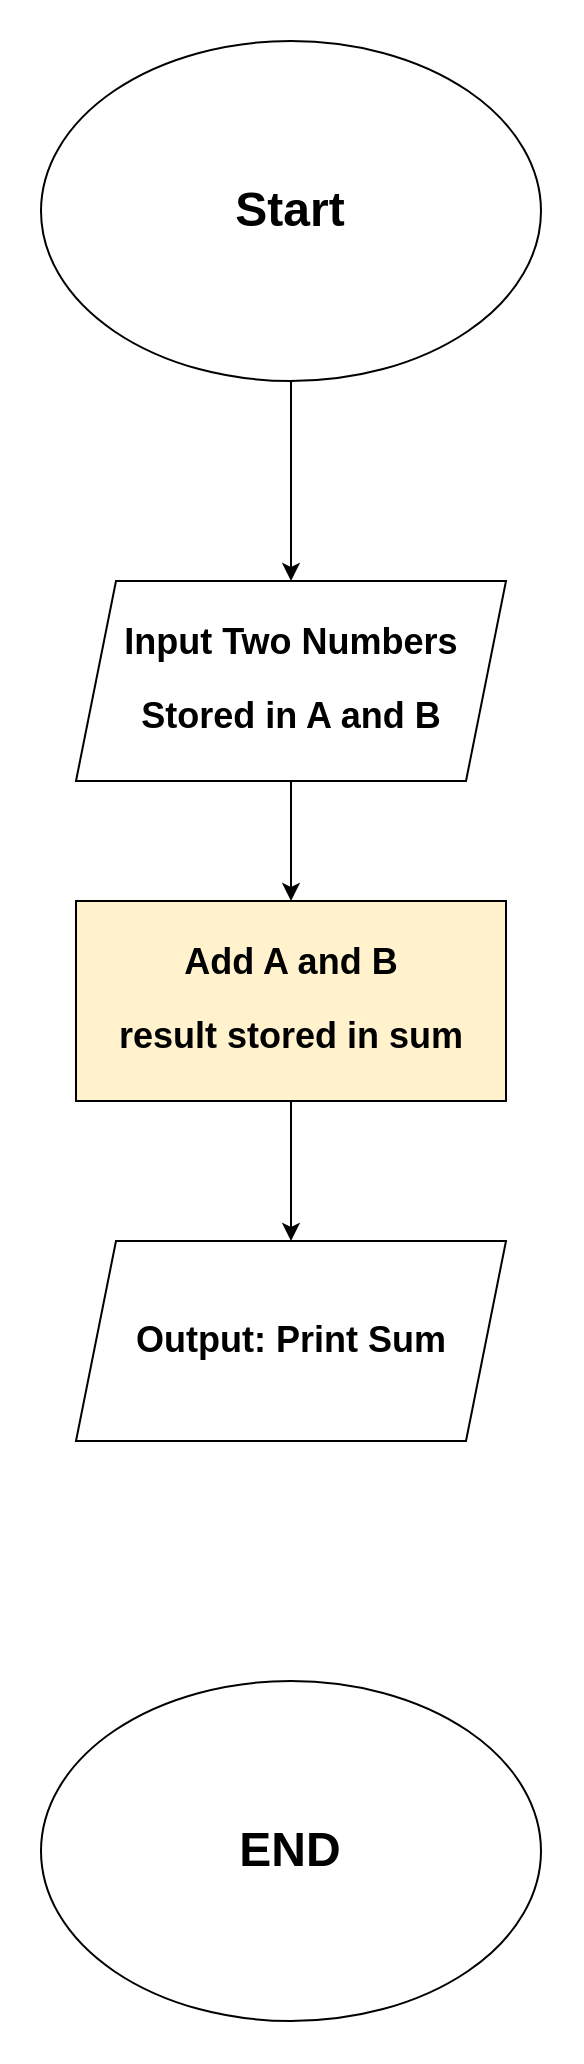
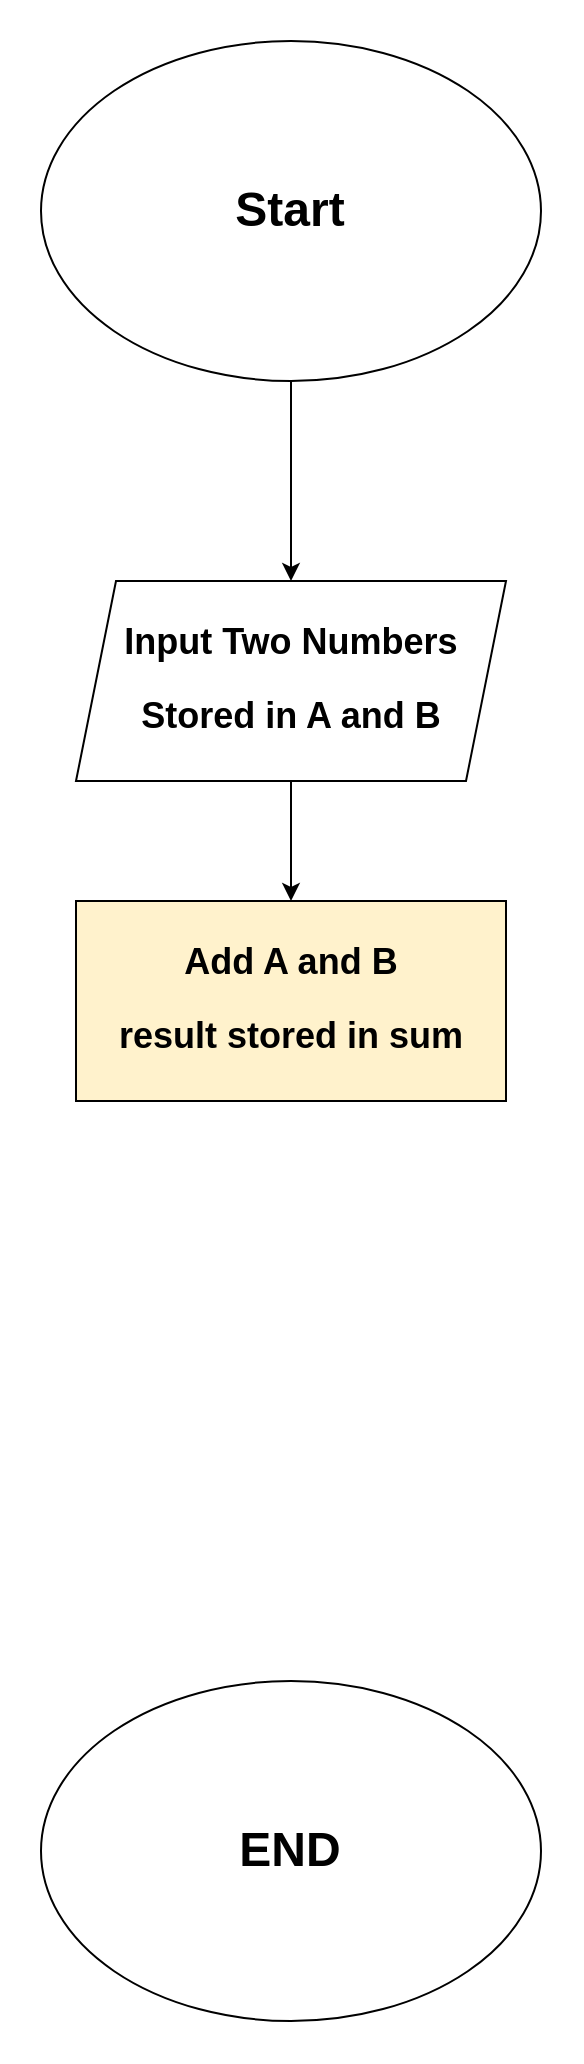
(291, 1164) -> none
(291, 1341) -> none
